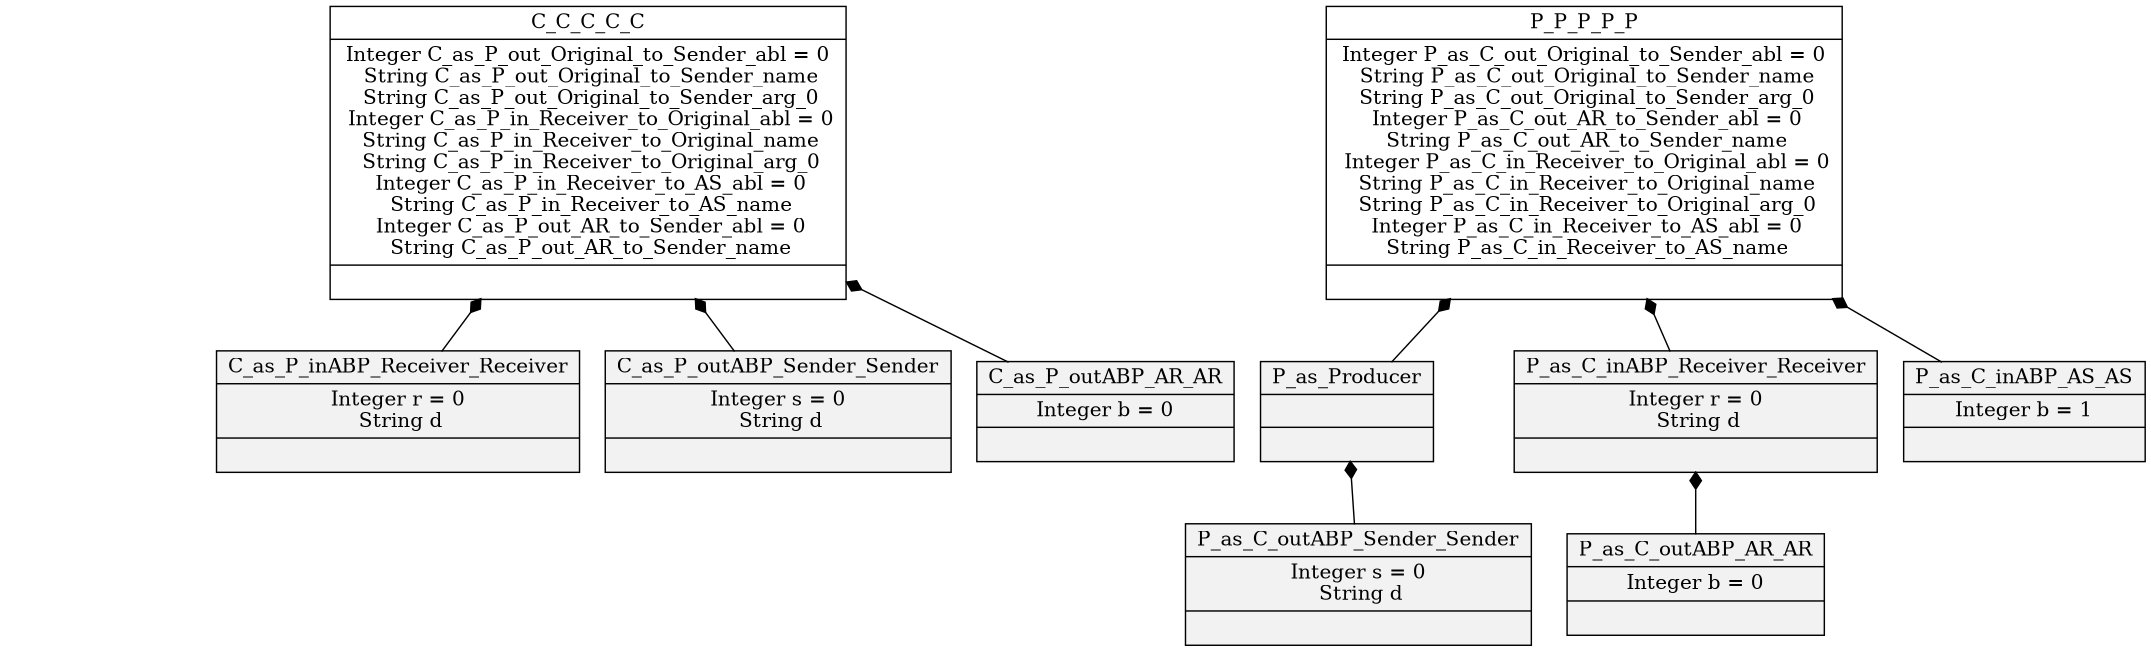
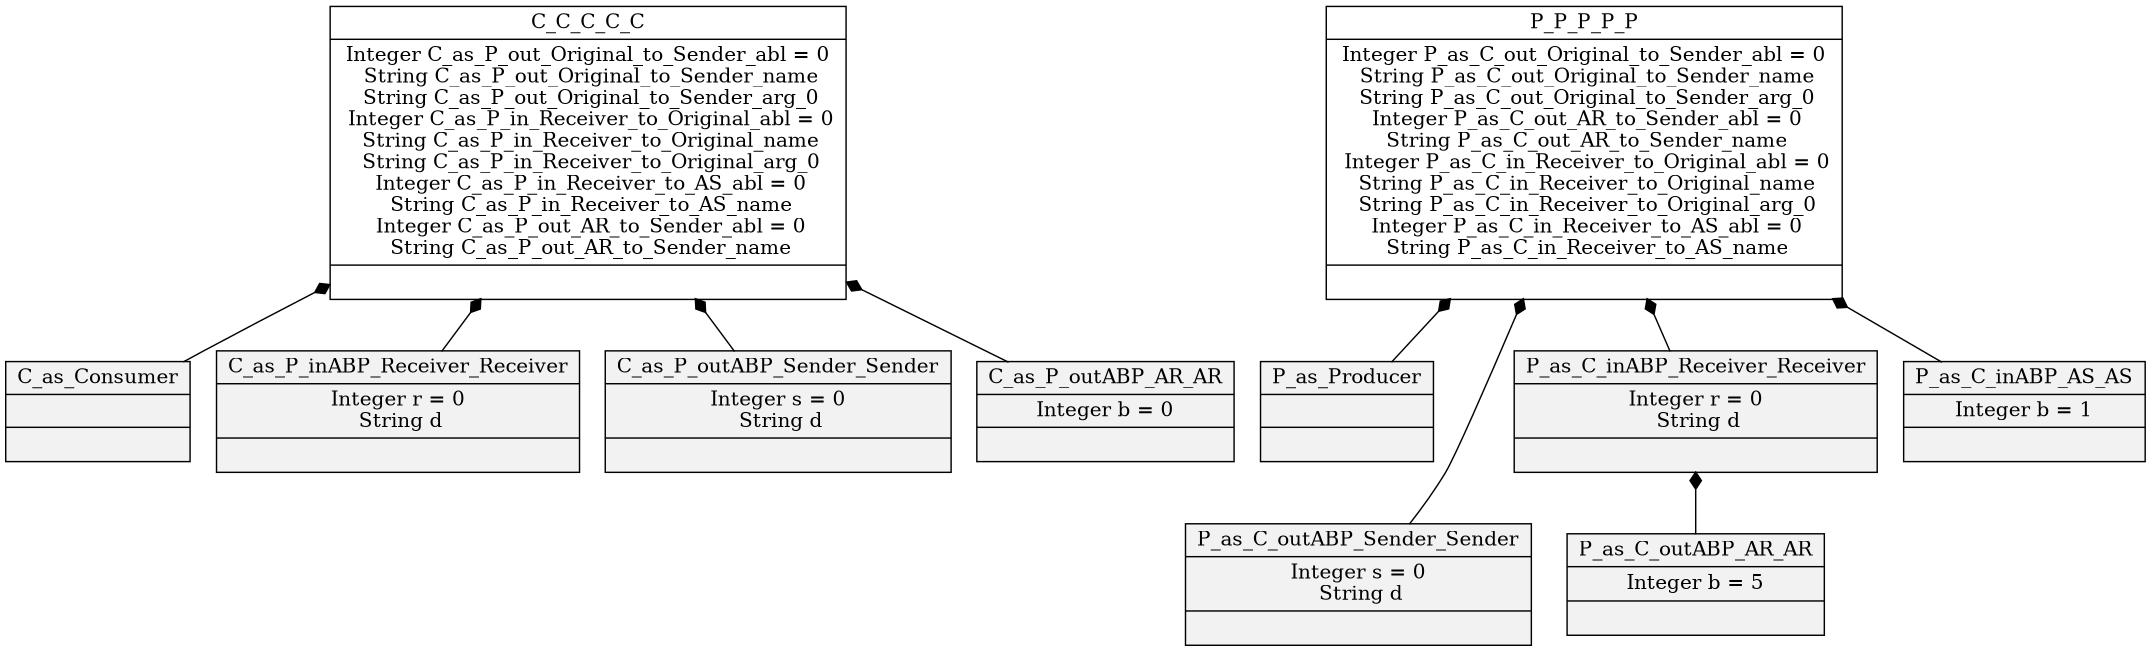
none -> (98, 412)
(1353, 501) -> (1469, 423)
(1696, 583) -> (1696, 583)
